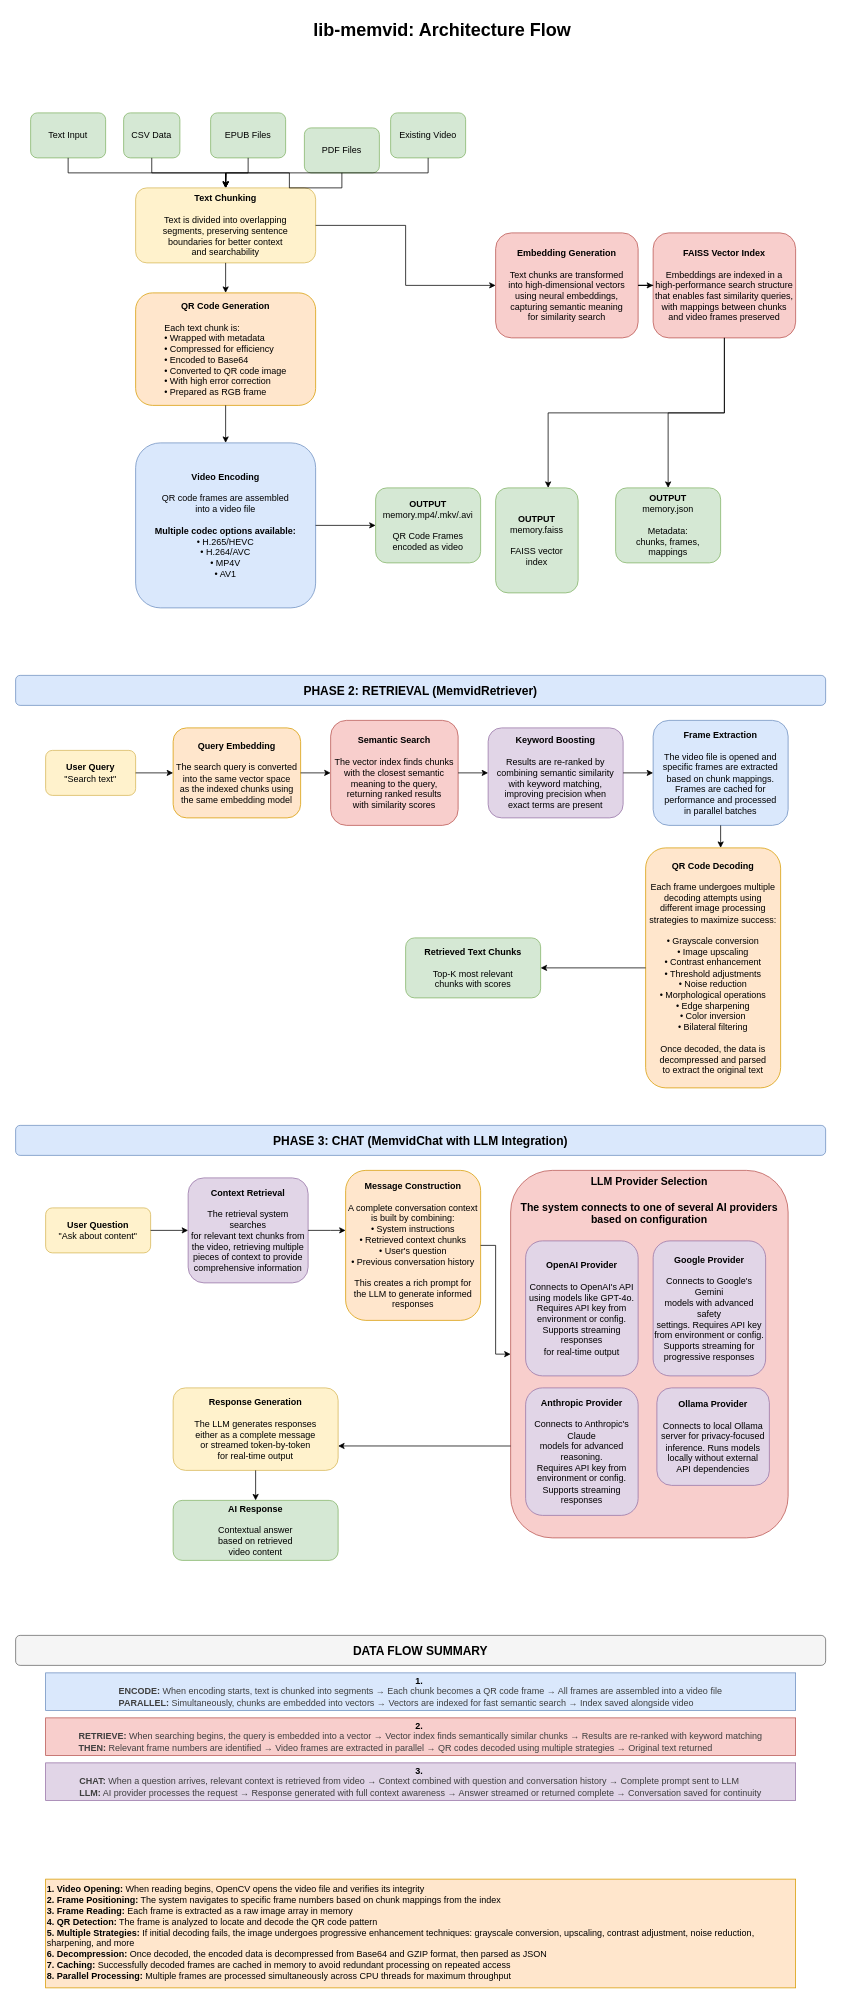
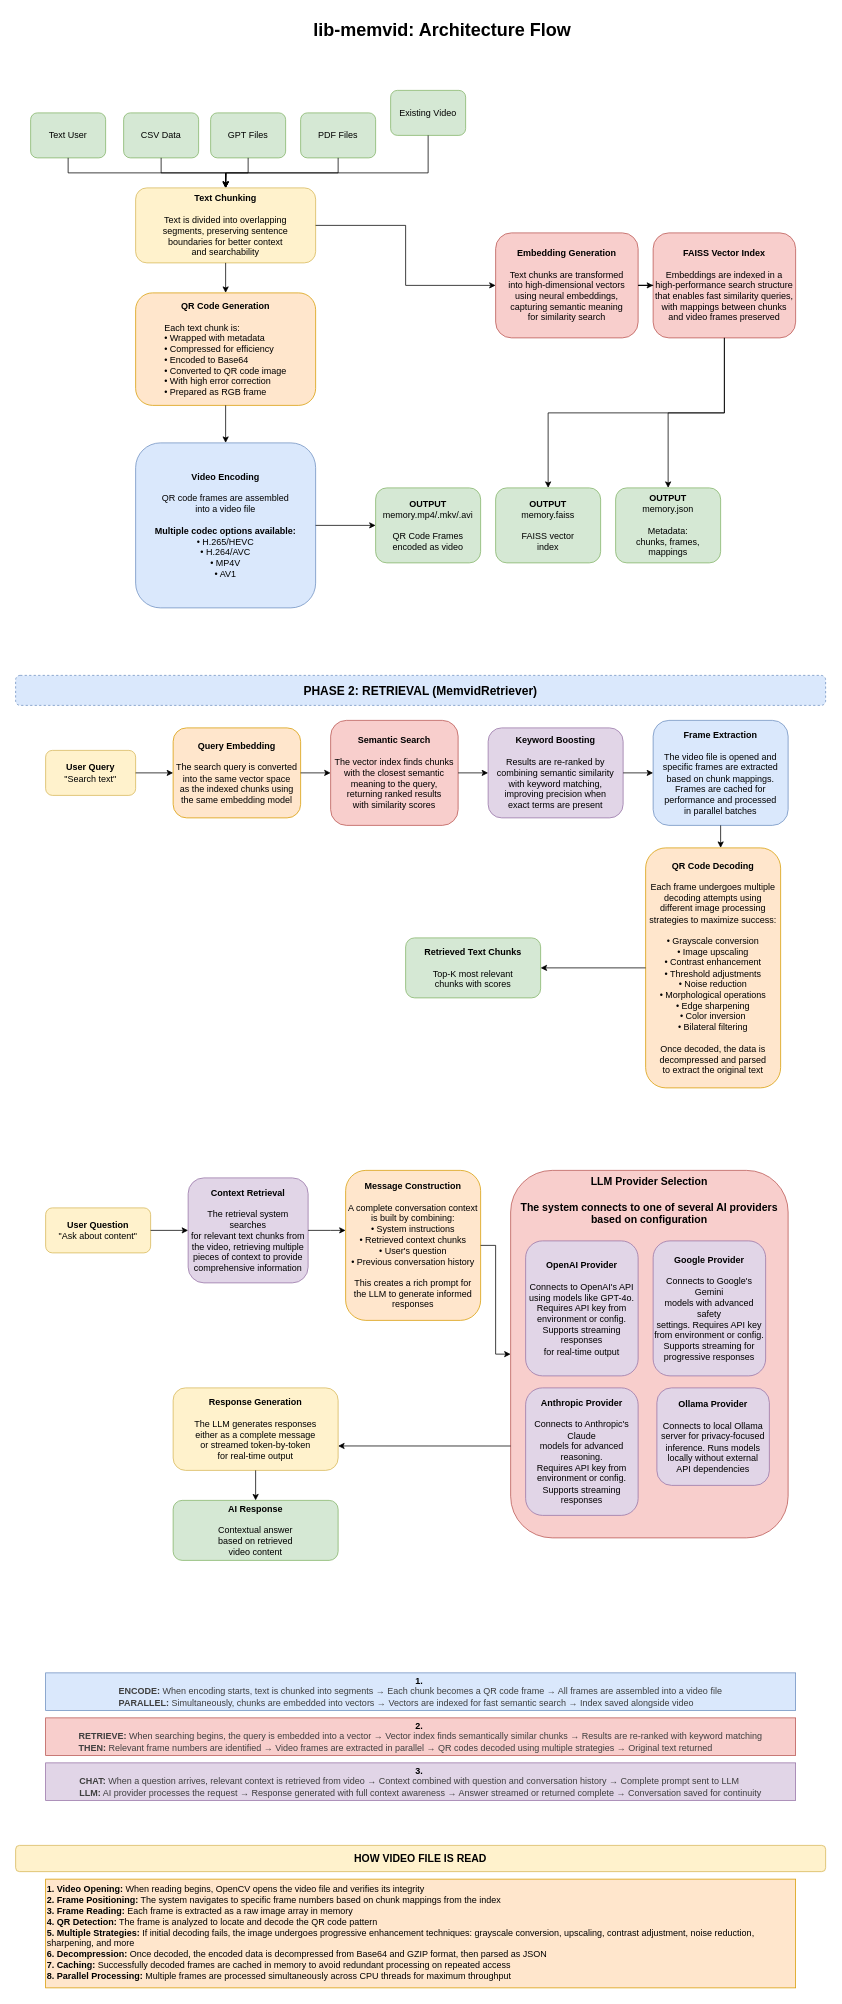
(68, 135) -> (68, 135)
(152, 135) -> (161, 135)
(248, 135) -> (248, 135)
(428, 135) -> (428, 113)
(342, 150) -> (338, 135)
(537, 540) -> (548, 525)
(420, 690) -> (420, 690)
(420, 1140) -> none
(420, 1650) -> none
none -> (420, 1859)
